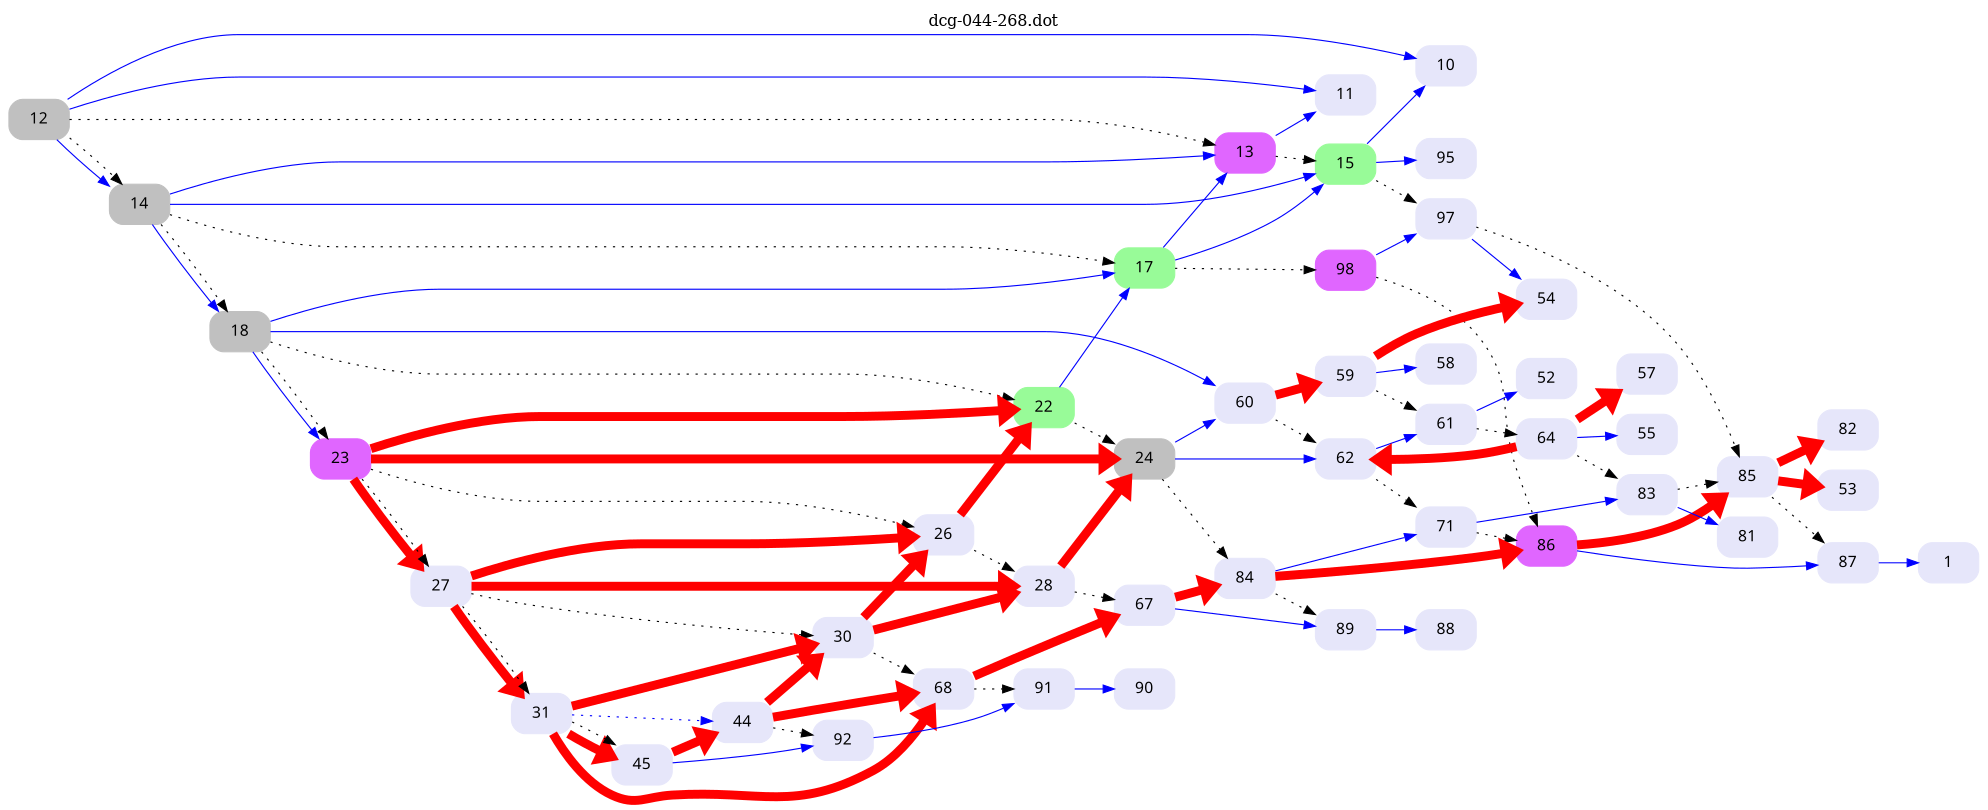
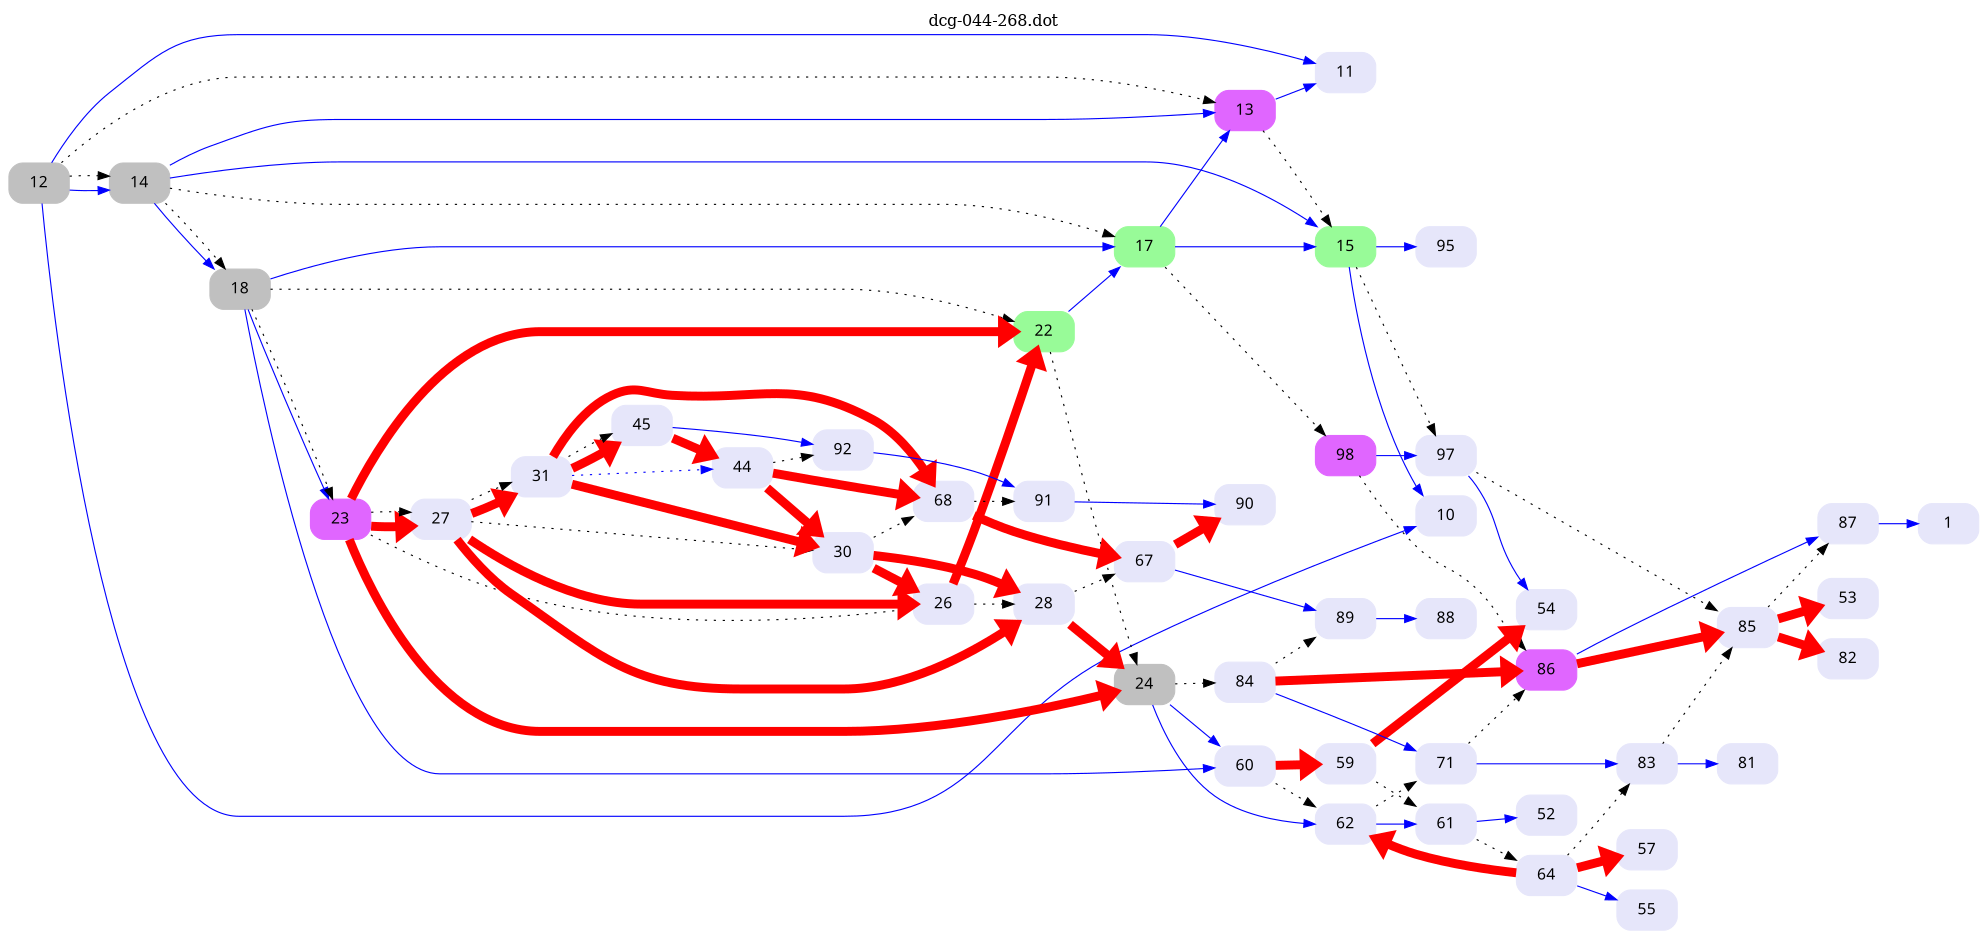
(1446, 364) -> none
(1190, 593) -> (1190, 536)
